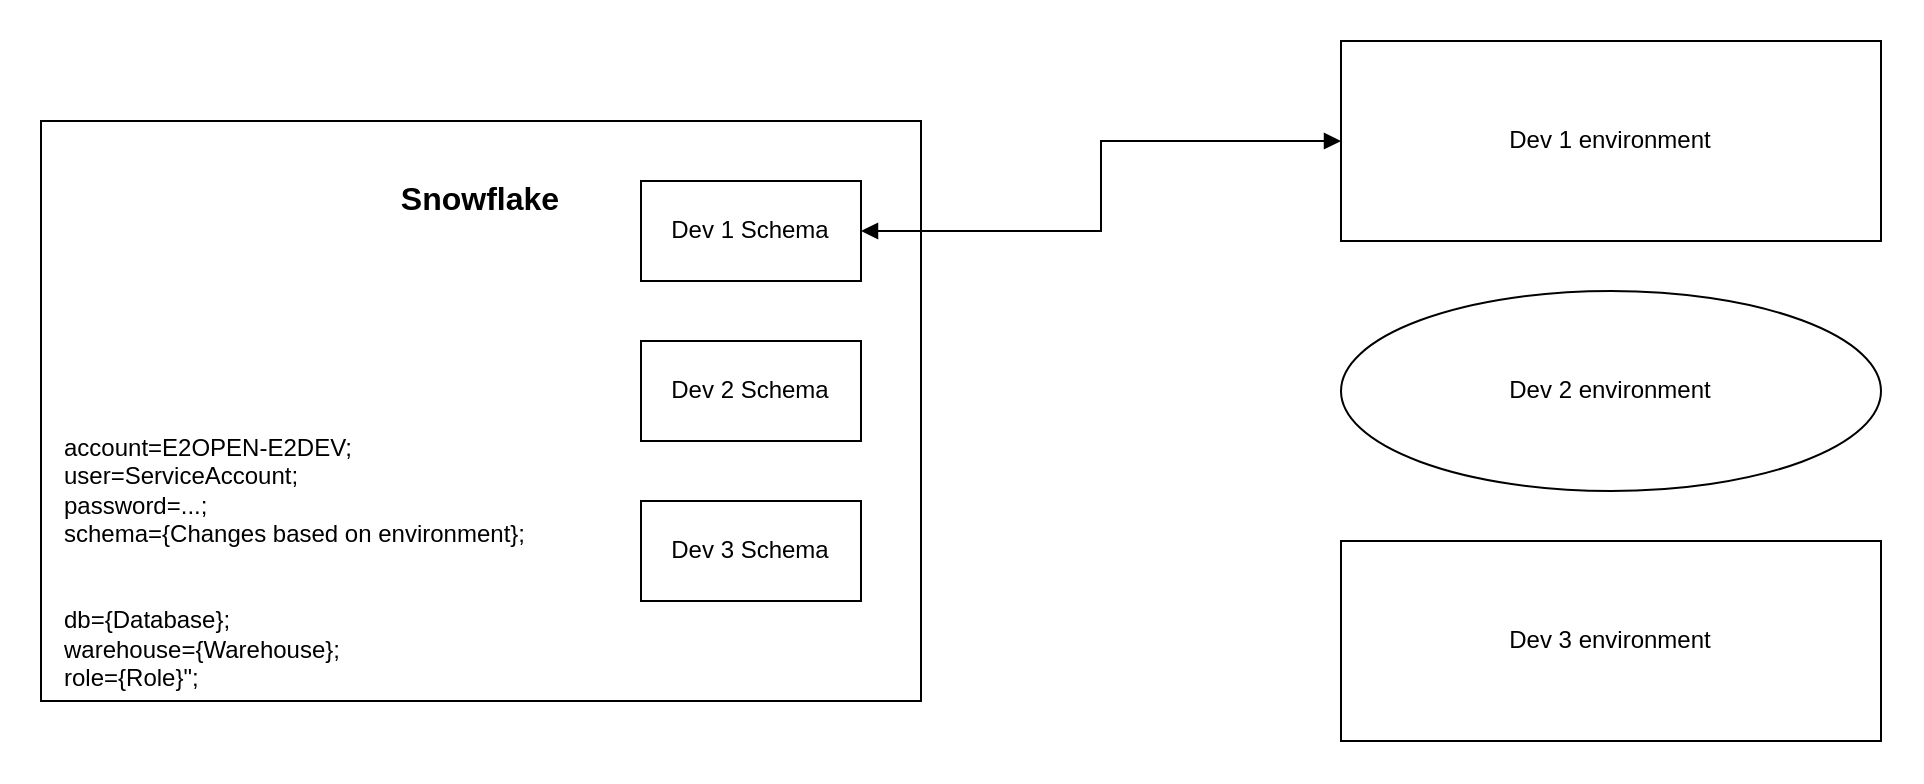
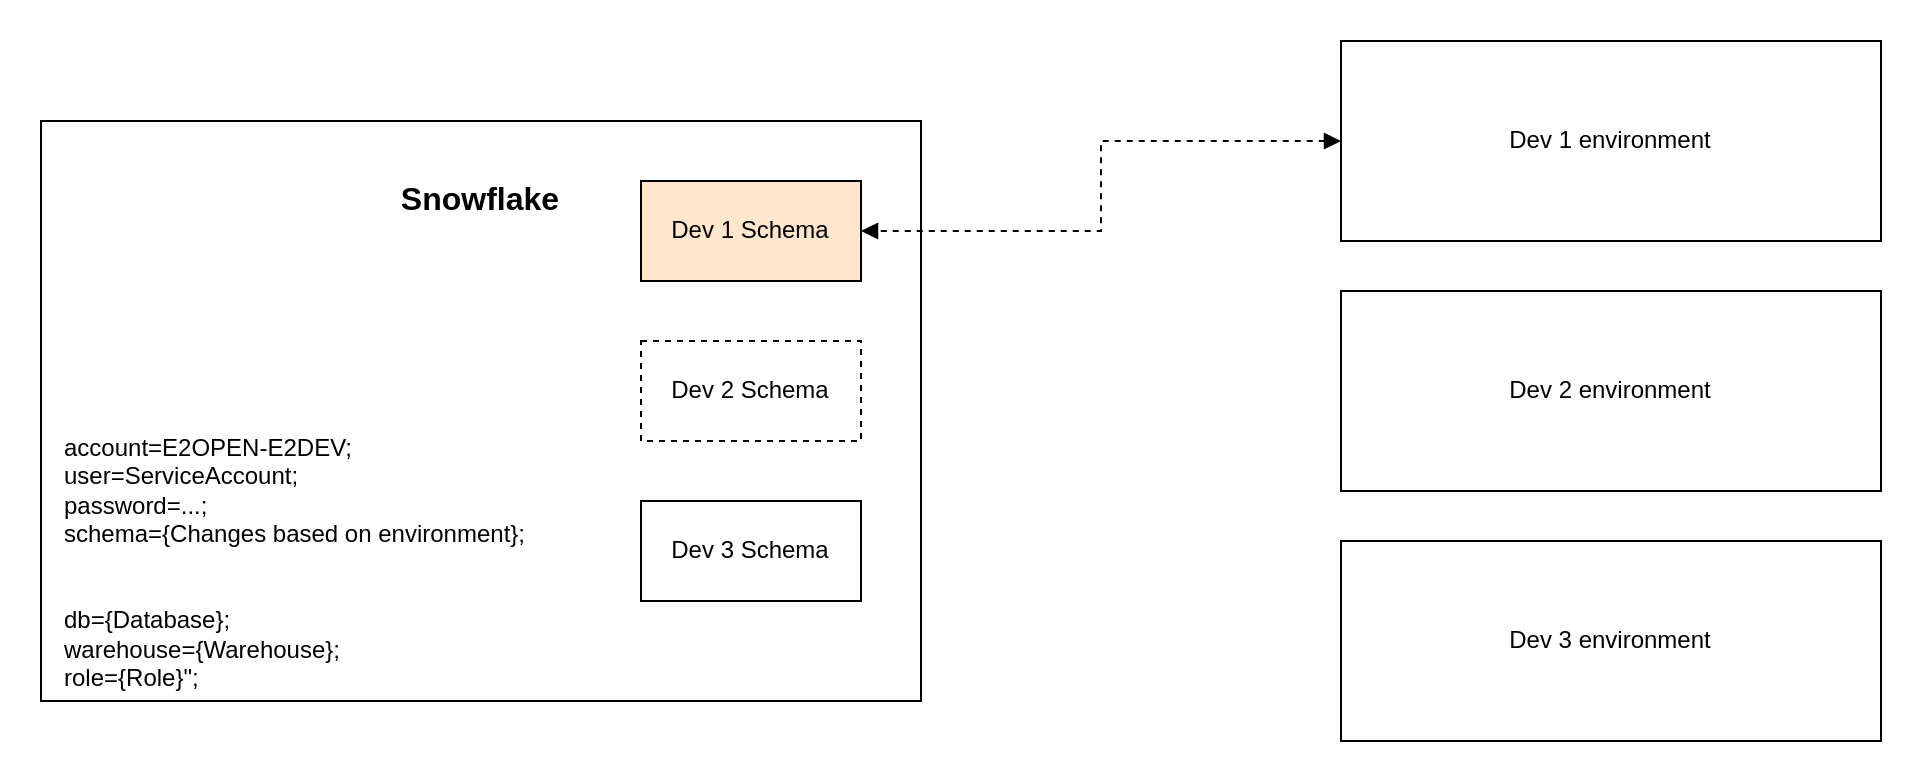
(1101, 188) -> (1101, 188)
(751, 231) -> (751, 231)
(751, 391) -> (751, 391)
(1611, 391) -> (1611, 391)
